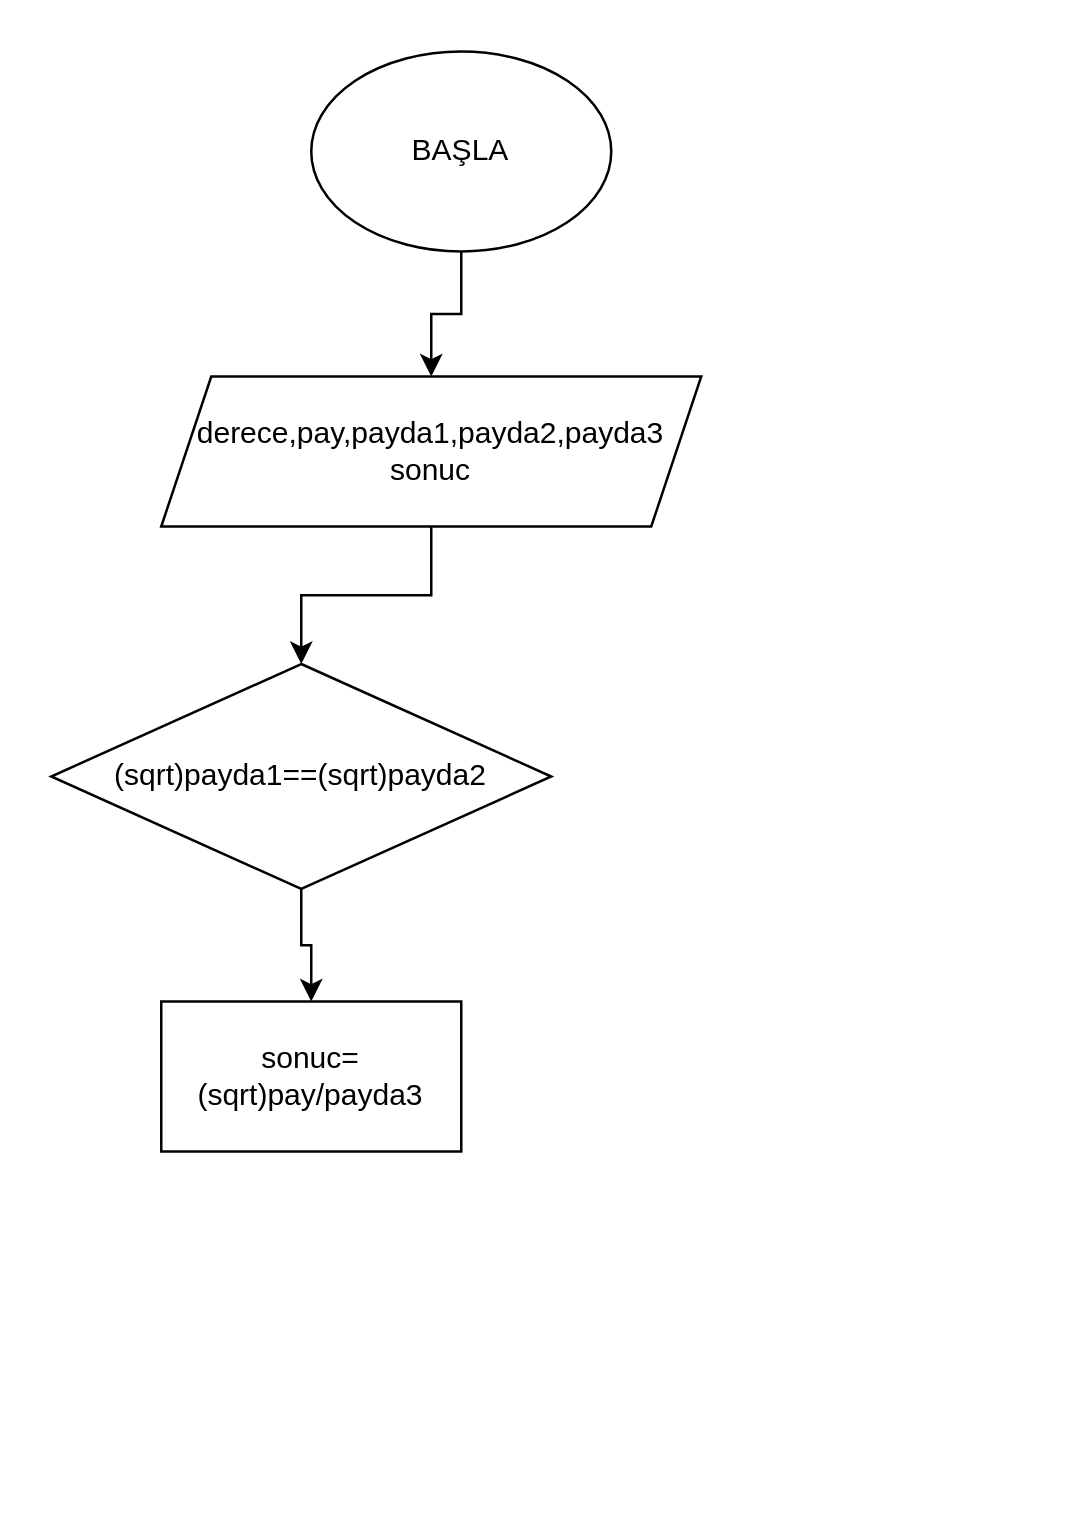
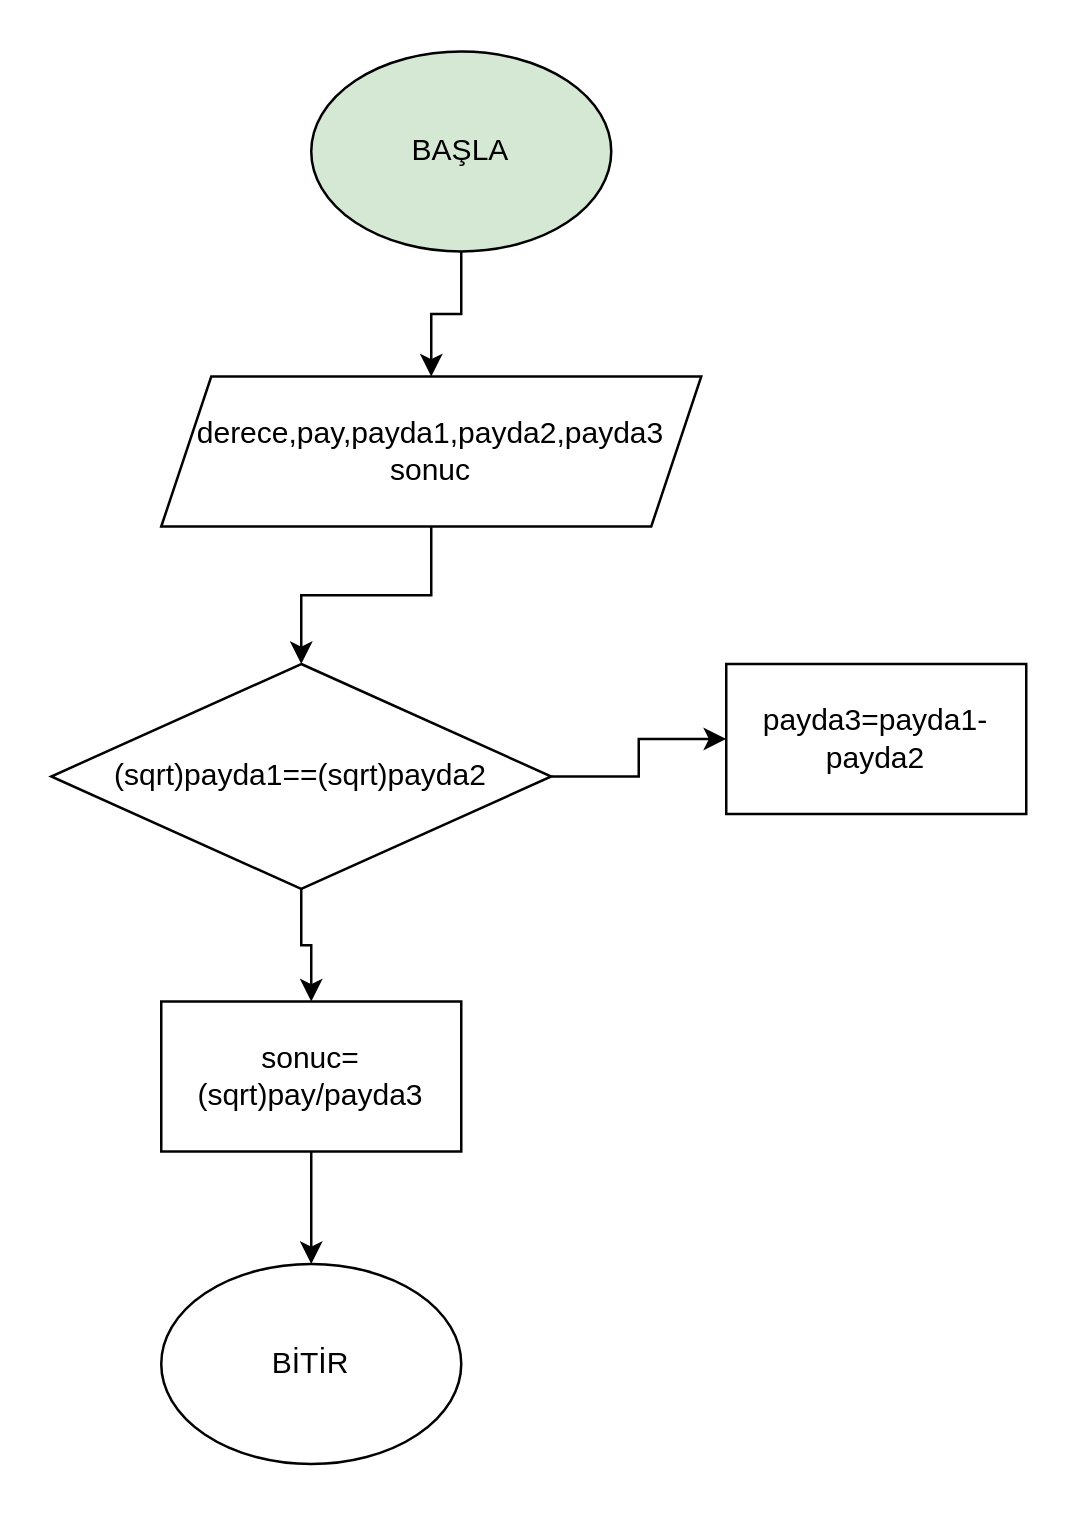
(461, 151) -> (461, 151)
none -> (876, 739)
none -> (639, 766)
none -> (311, 1200)
none -> (311, 1364)
